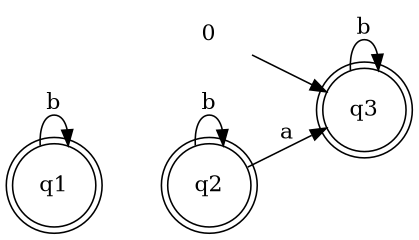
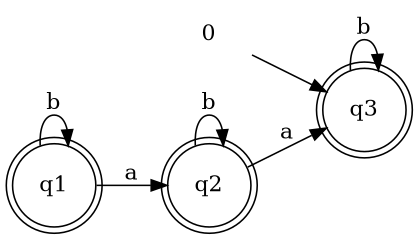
none -> (124, 185)
